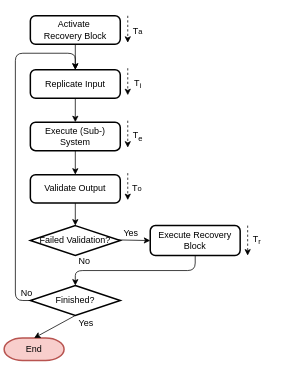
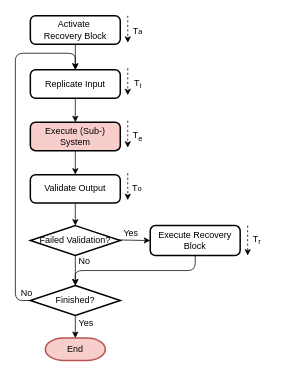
(75, 136) -> (75, 136)
none -> (75, 262)
(34, 349) -> (75, 349)
